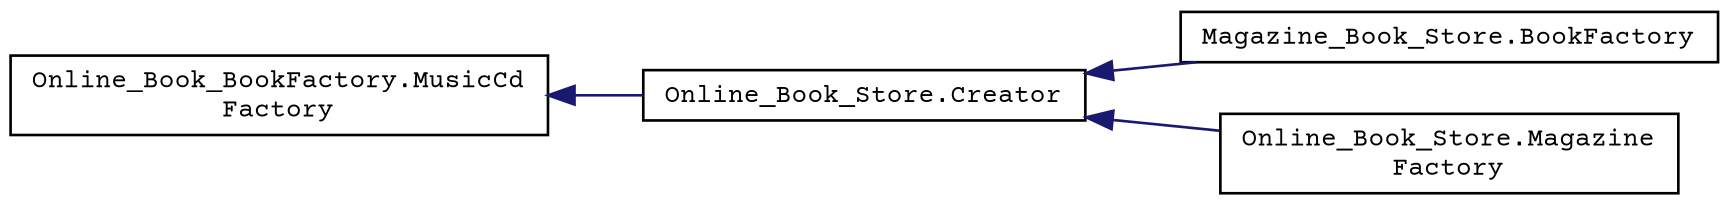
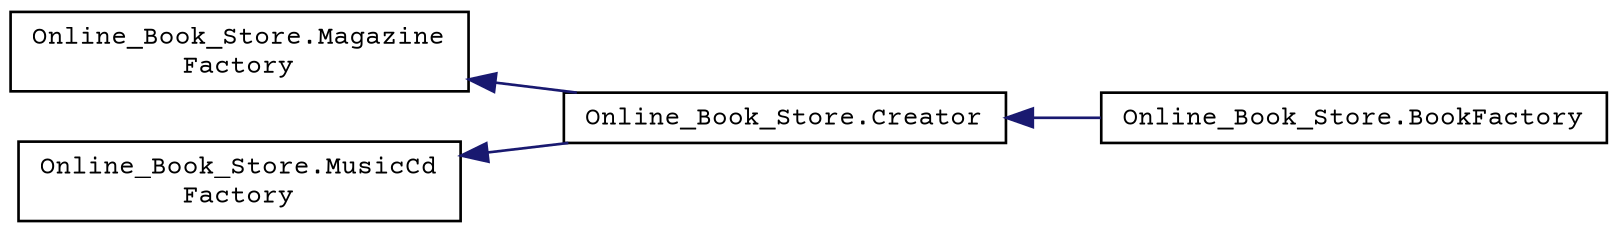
(1449, 37) -> (1354, 118)
(279, 95) -> (240, 181)
(1166, 125) -> (536, 88)
